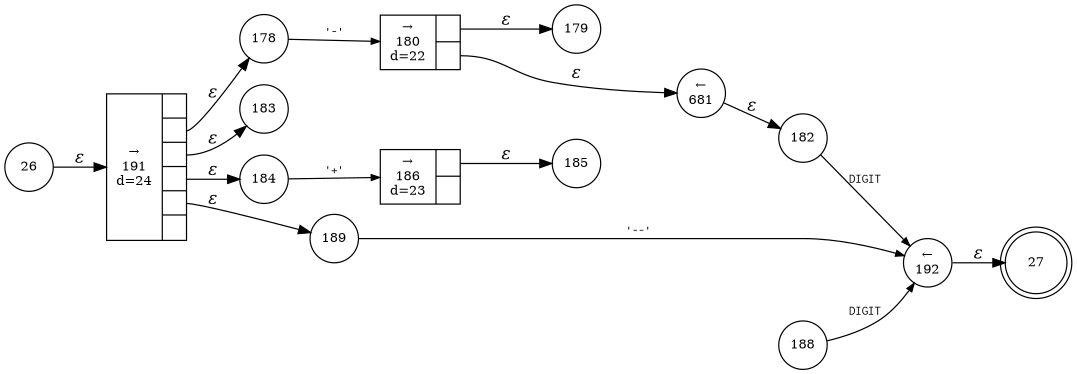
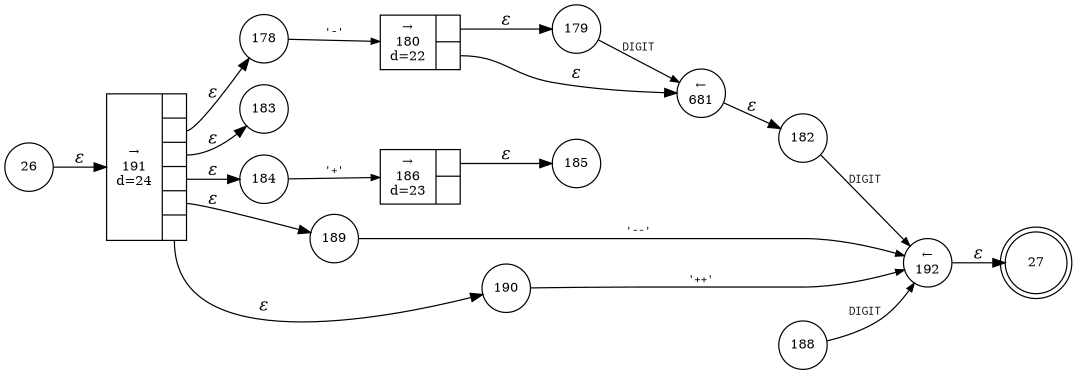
none -> (635, 59)
none -> (506, 288)
